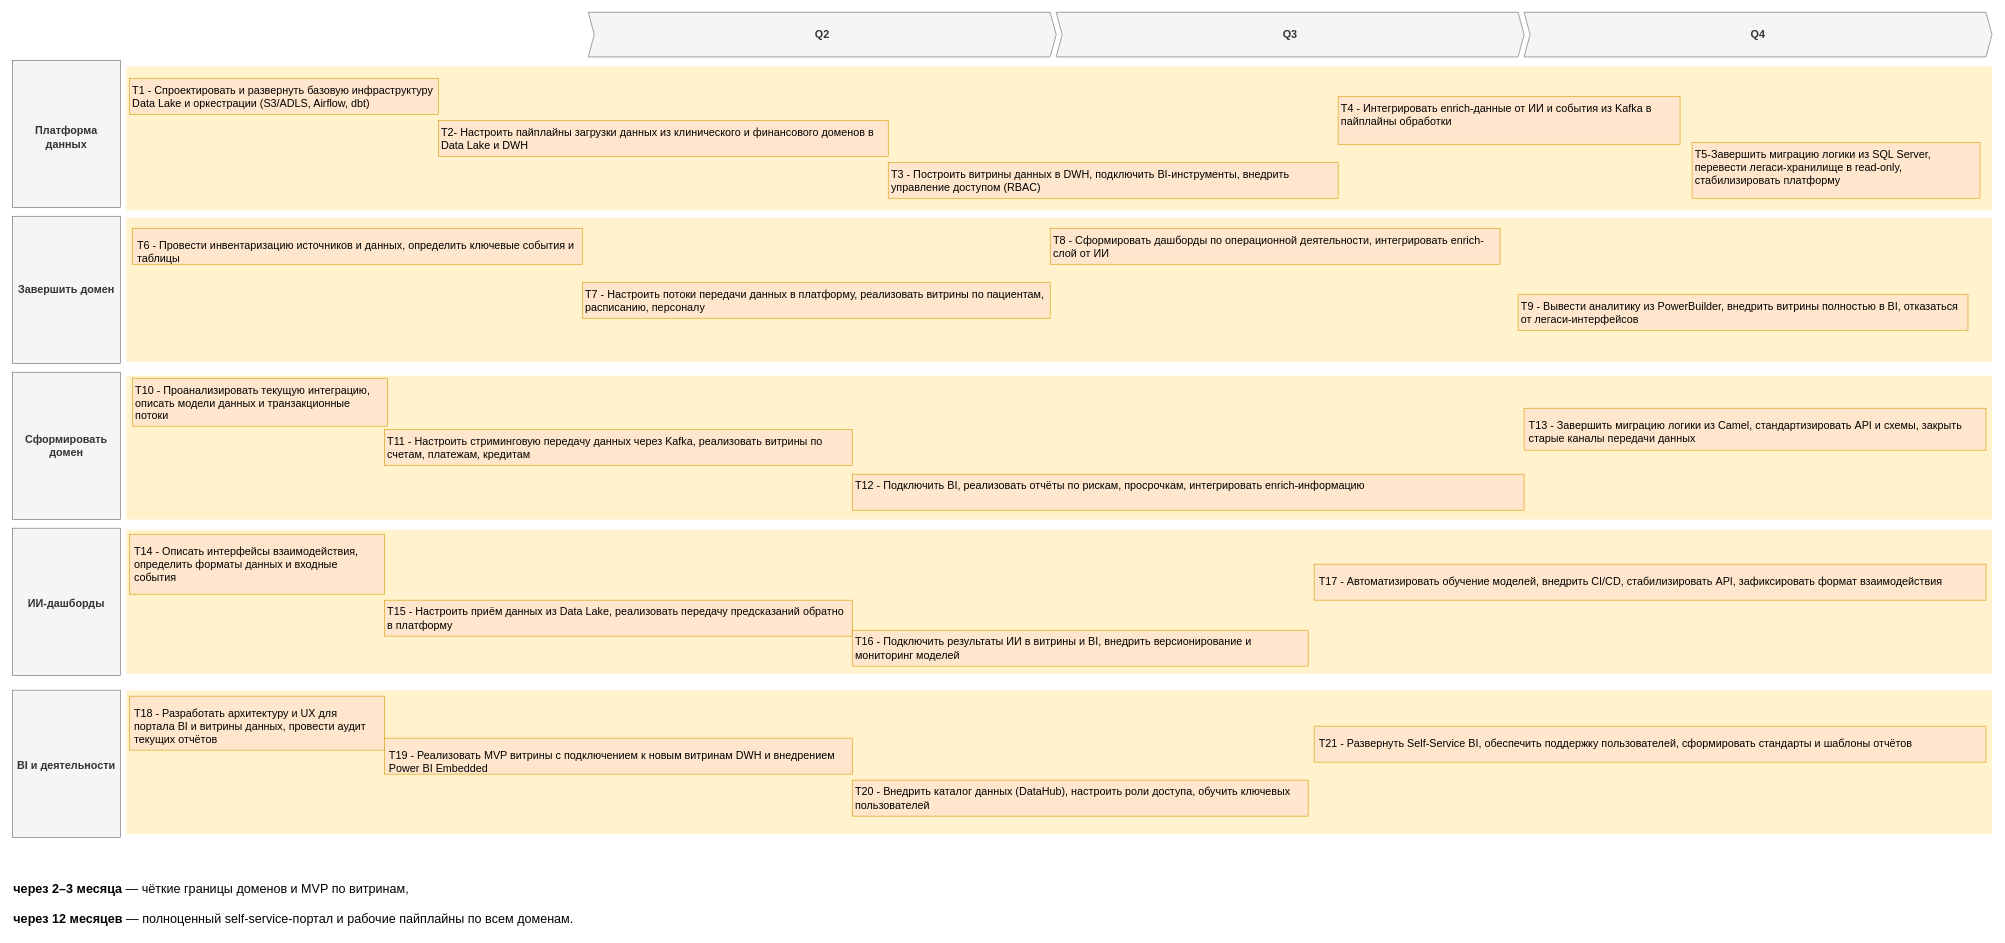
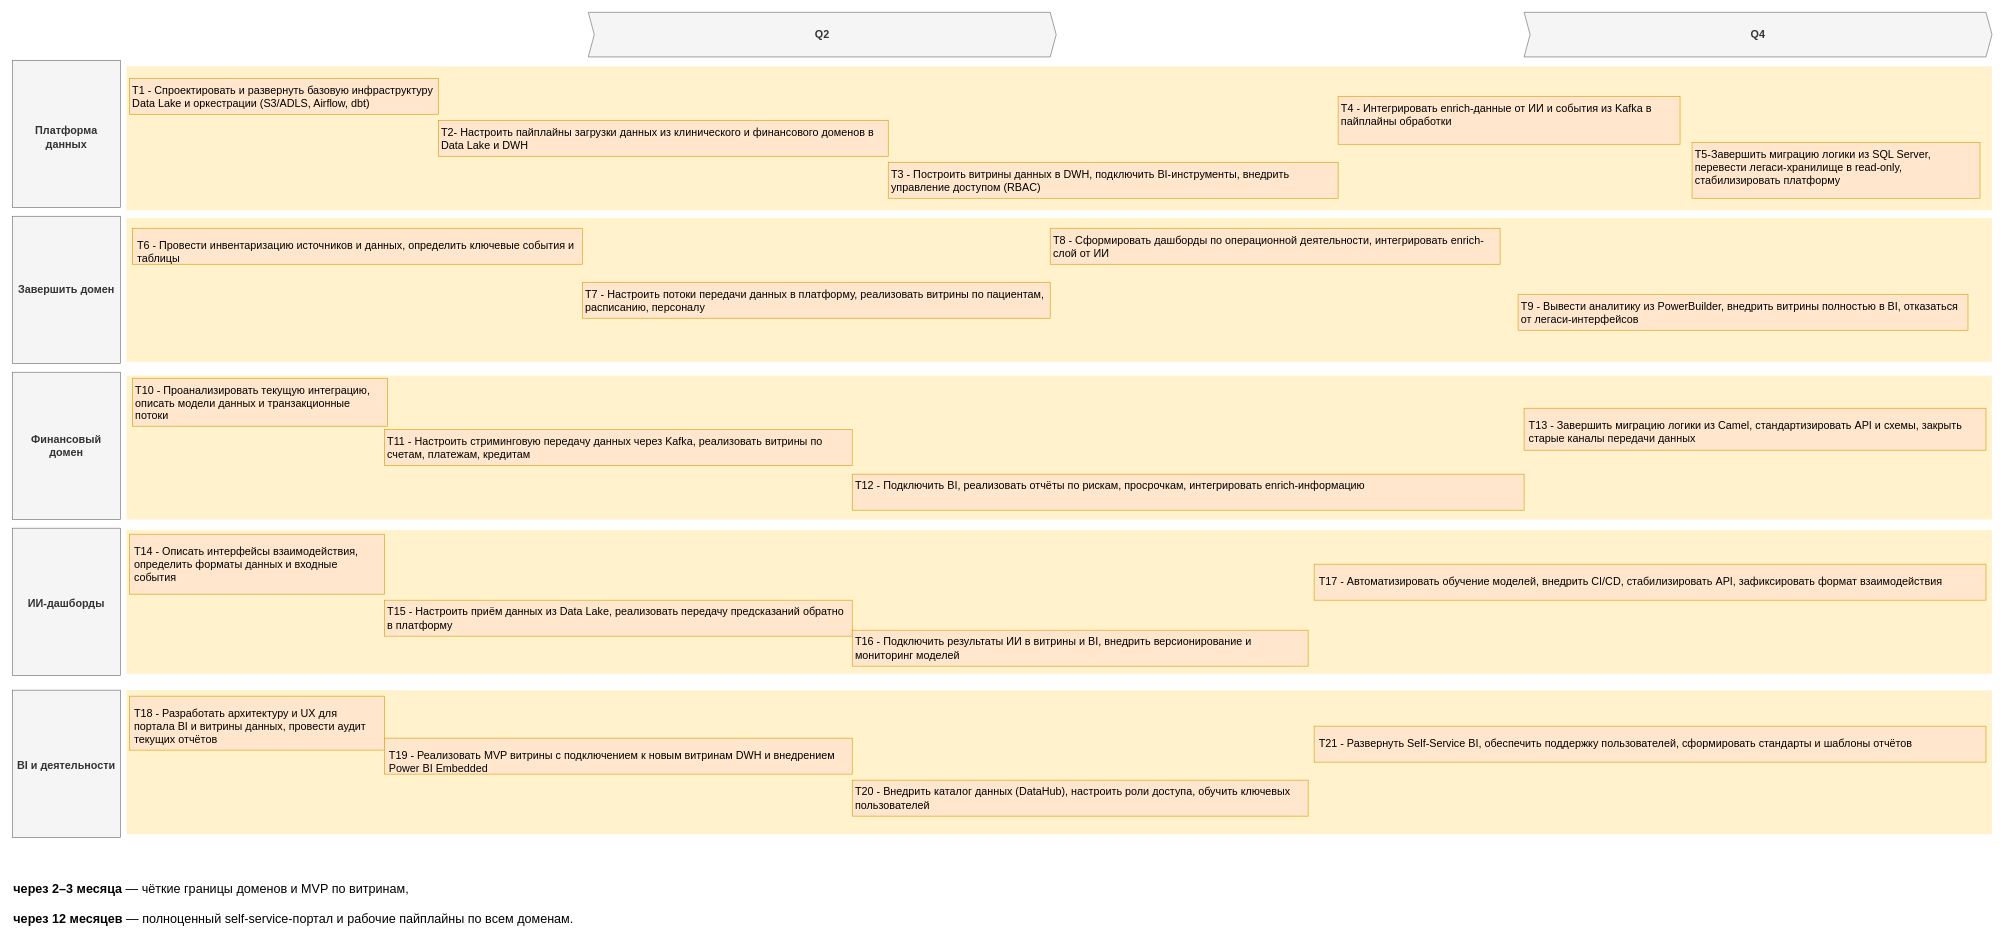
(1290, 35) -> none
(66, 446) -> (66, 446)
